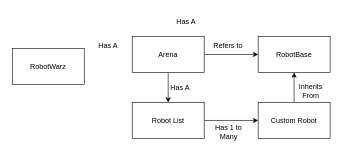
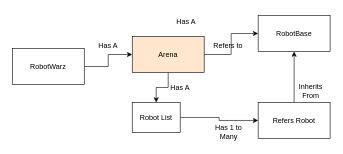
(168, 54) -> (168, 54)
(294, 54) -> (294, 33)
none -> (97, 66)
(168, 120) -> (156, 117)
(294, 120) -> (294, 120)
